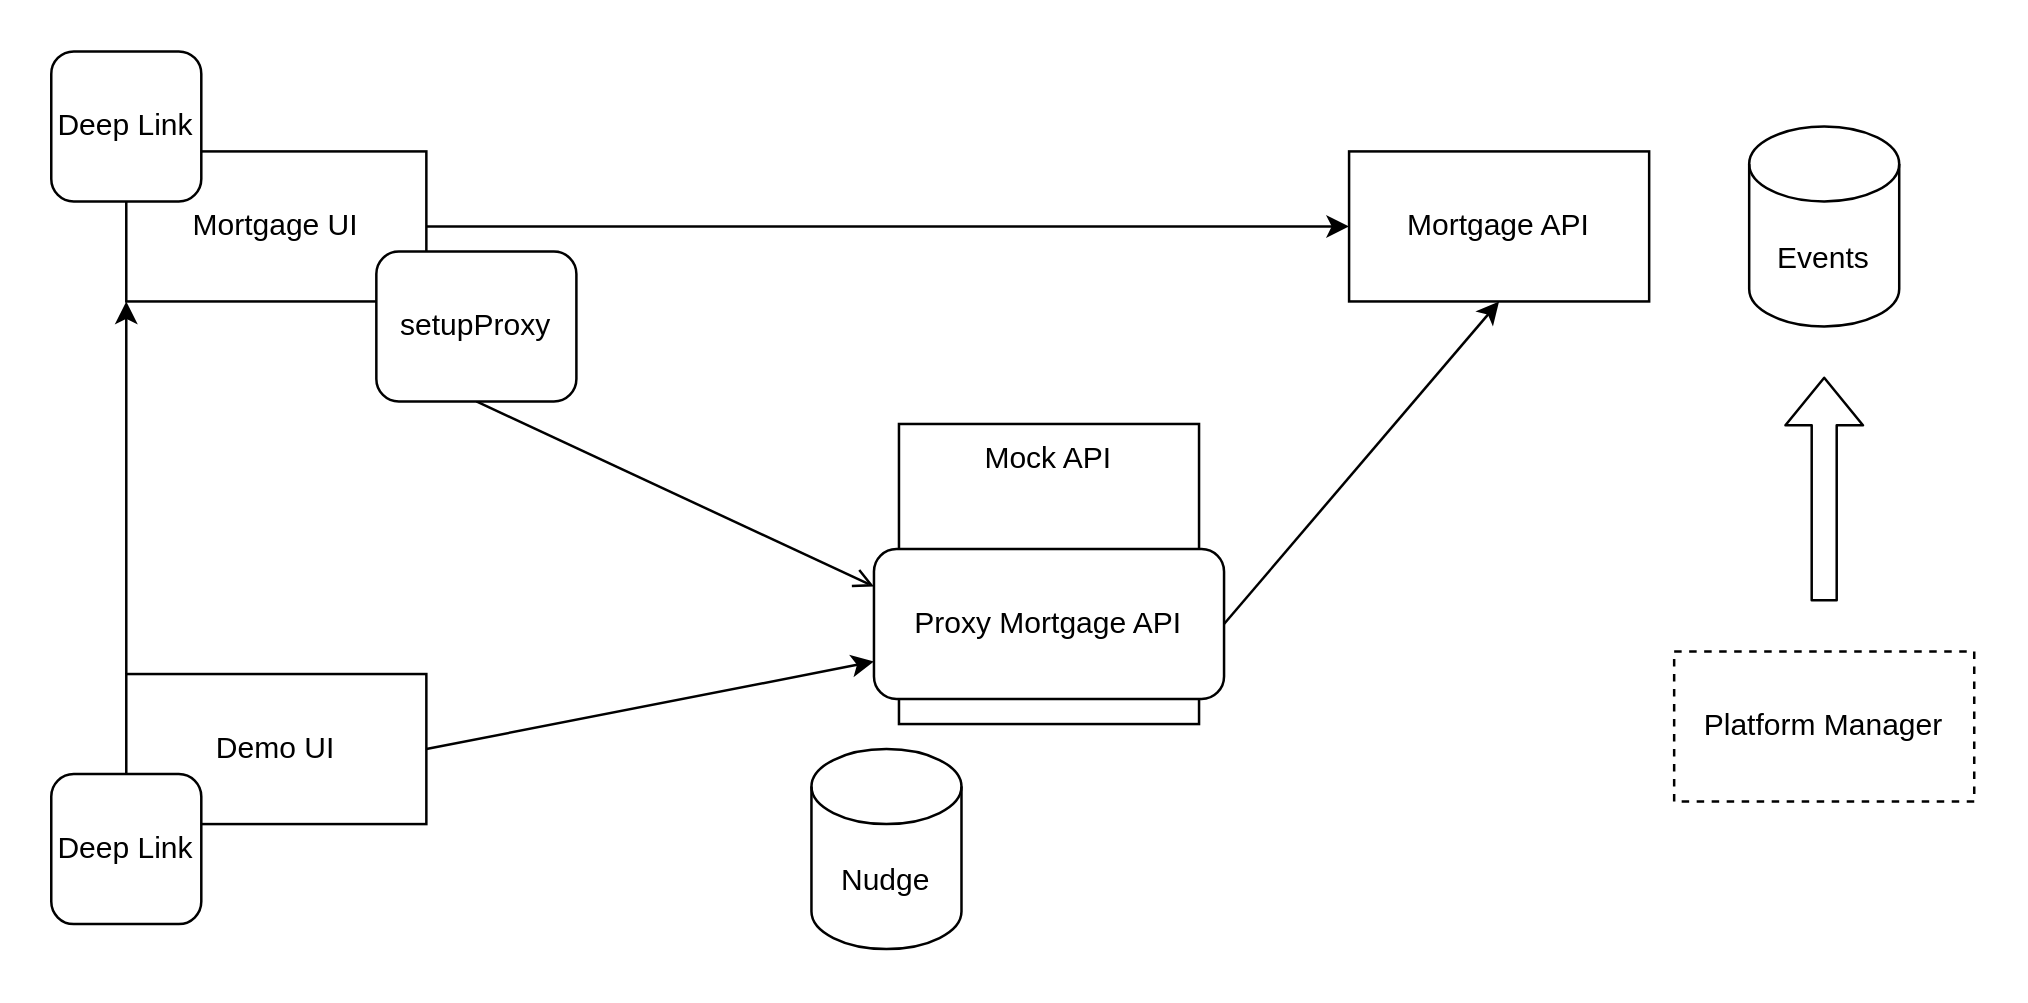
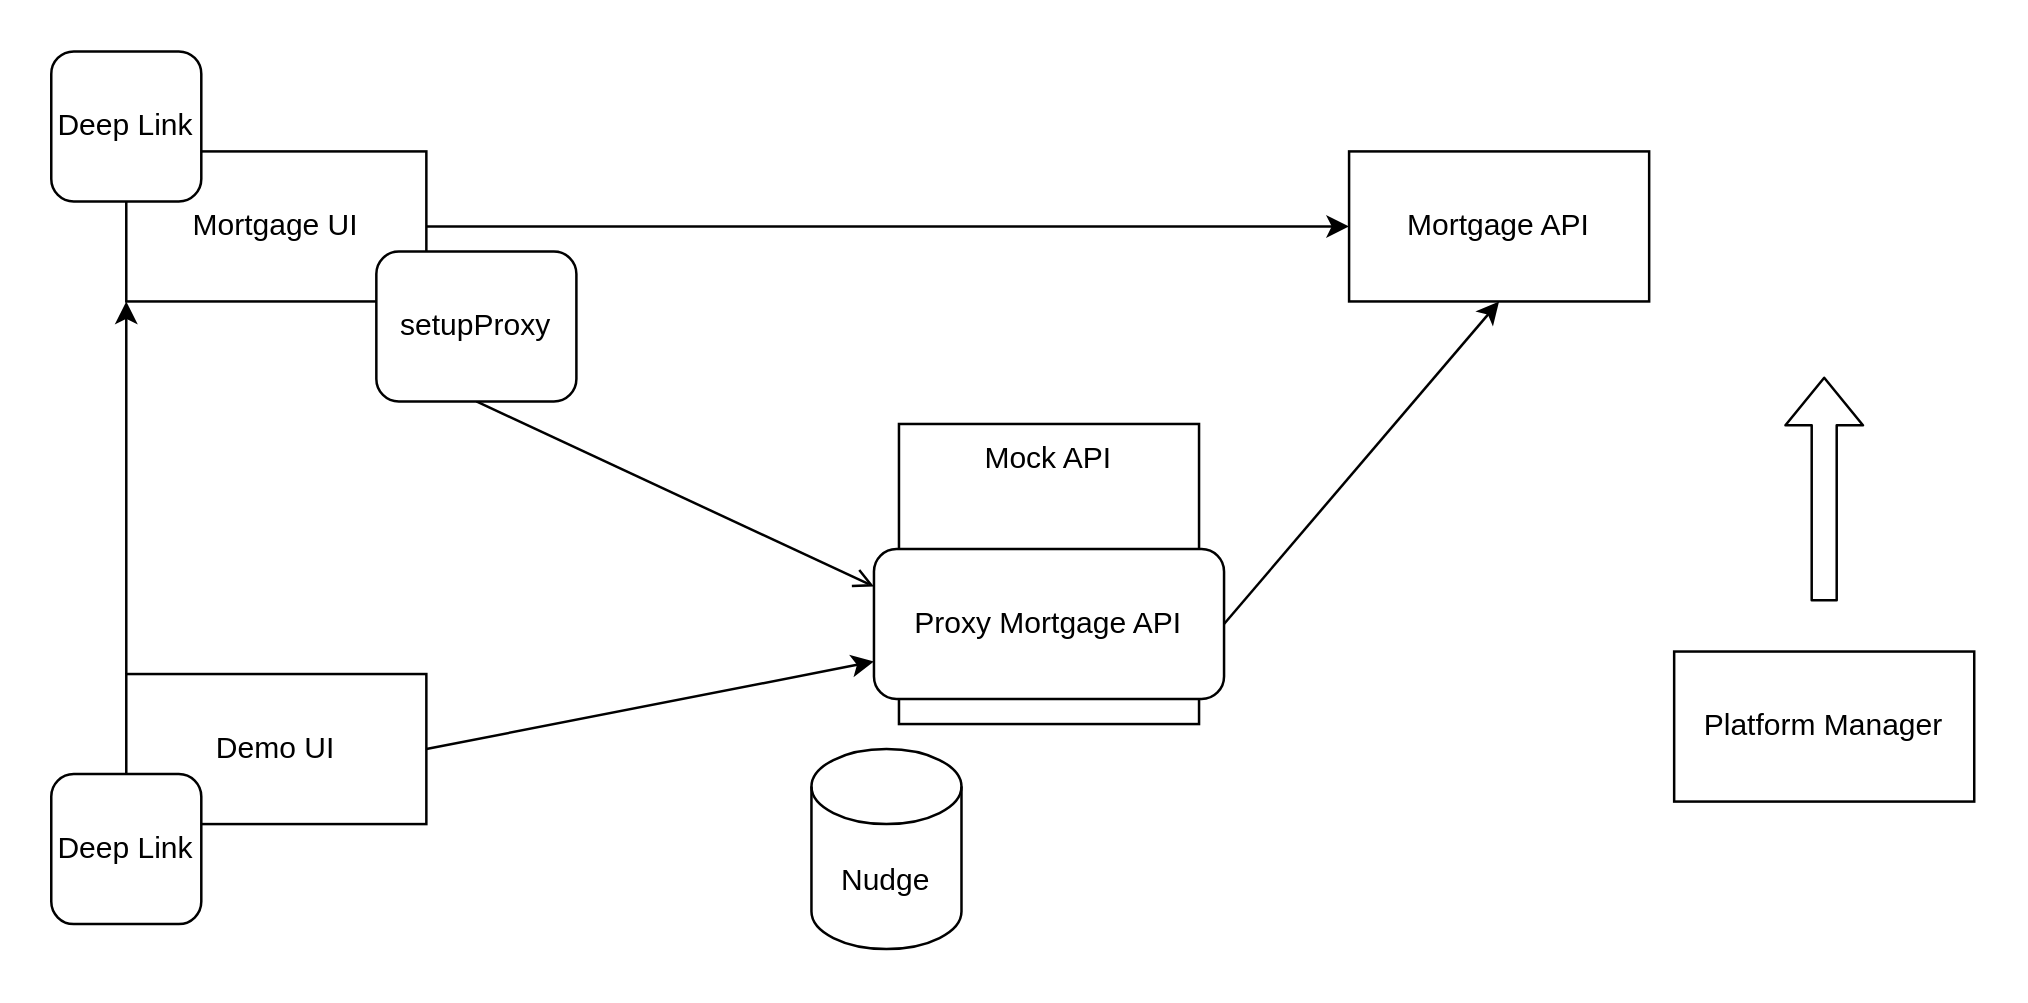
(1824, 226) -> none
(1824, 726) -> (1824, 726)
